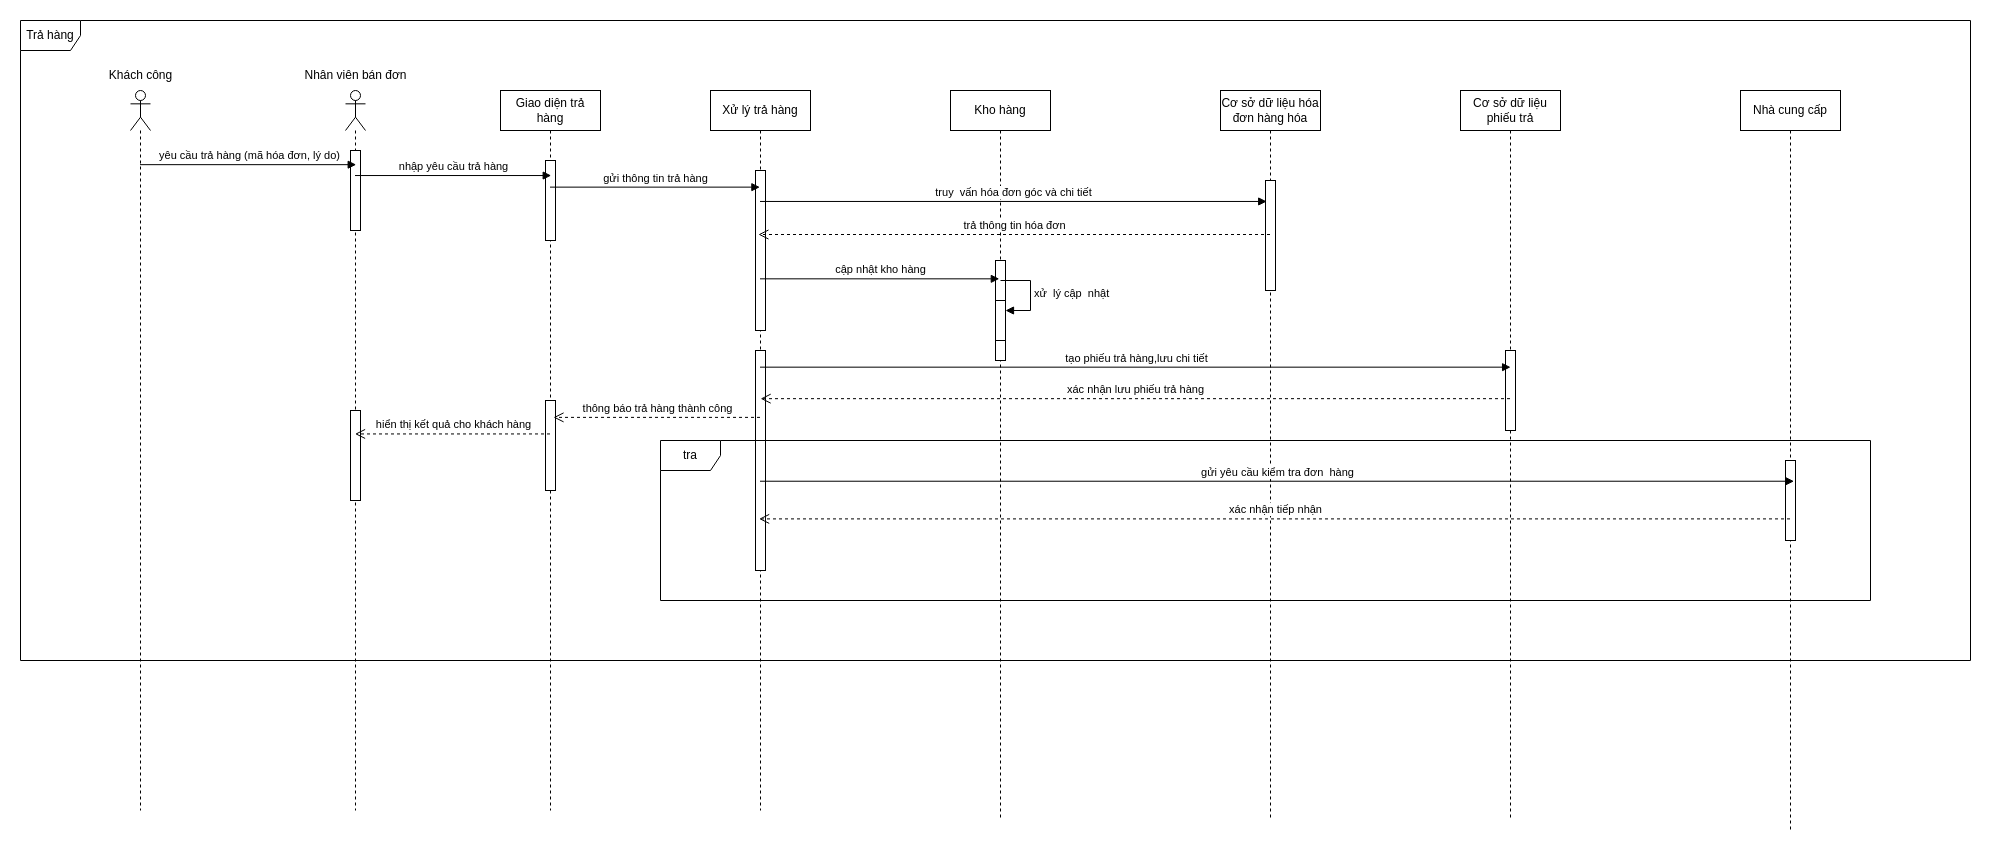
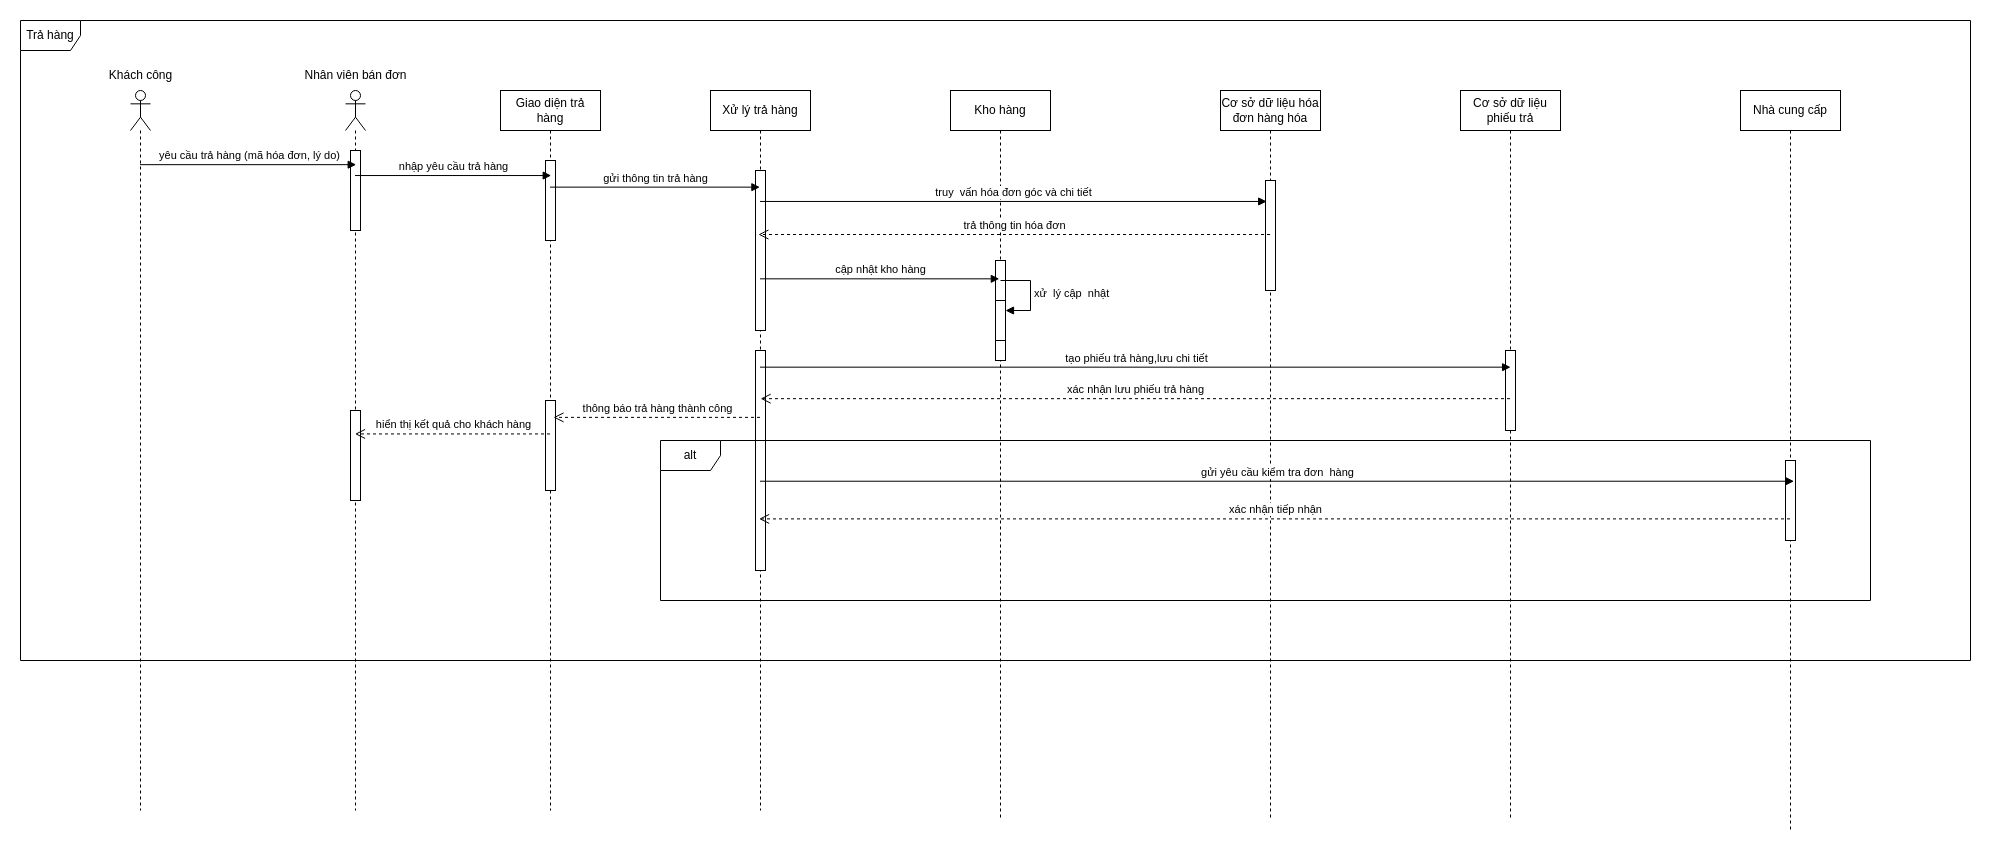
(691, 456) -> (691, 456)
